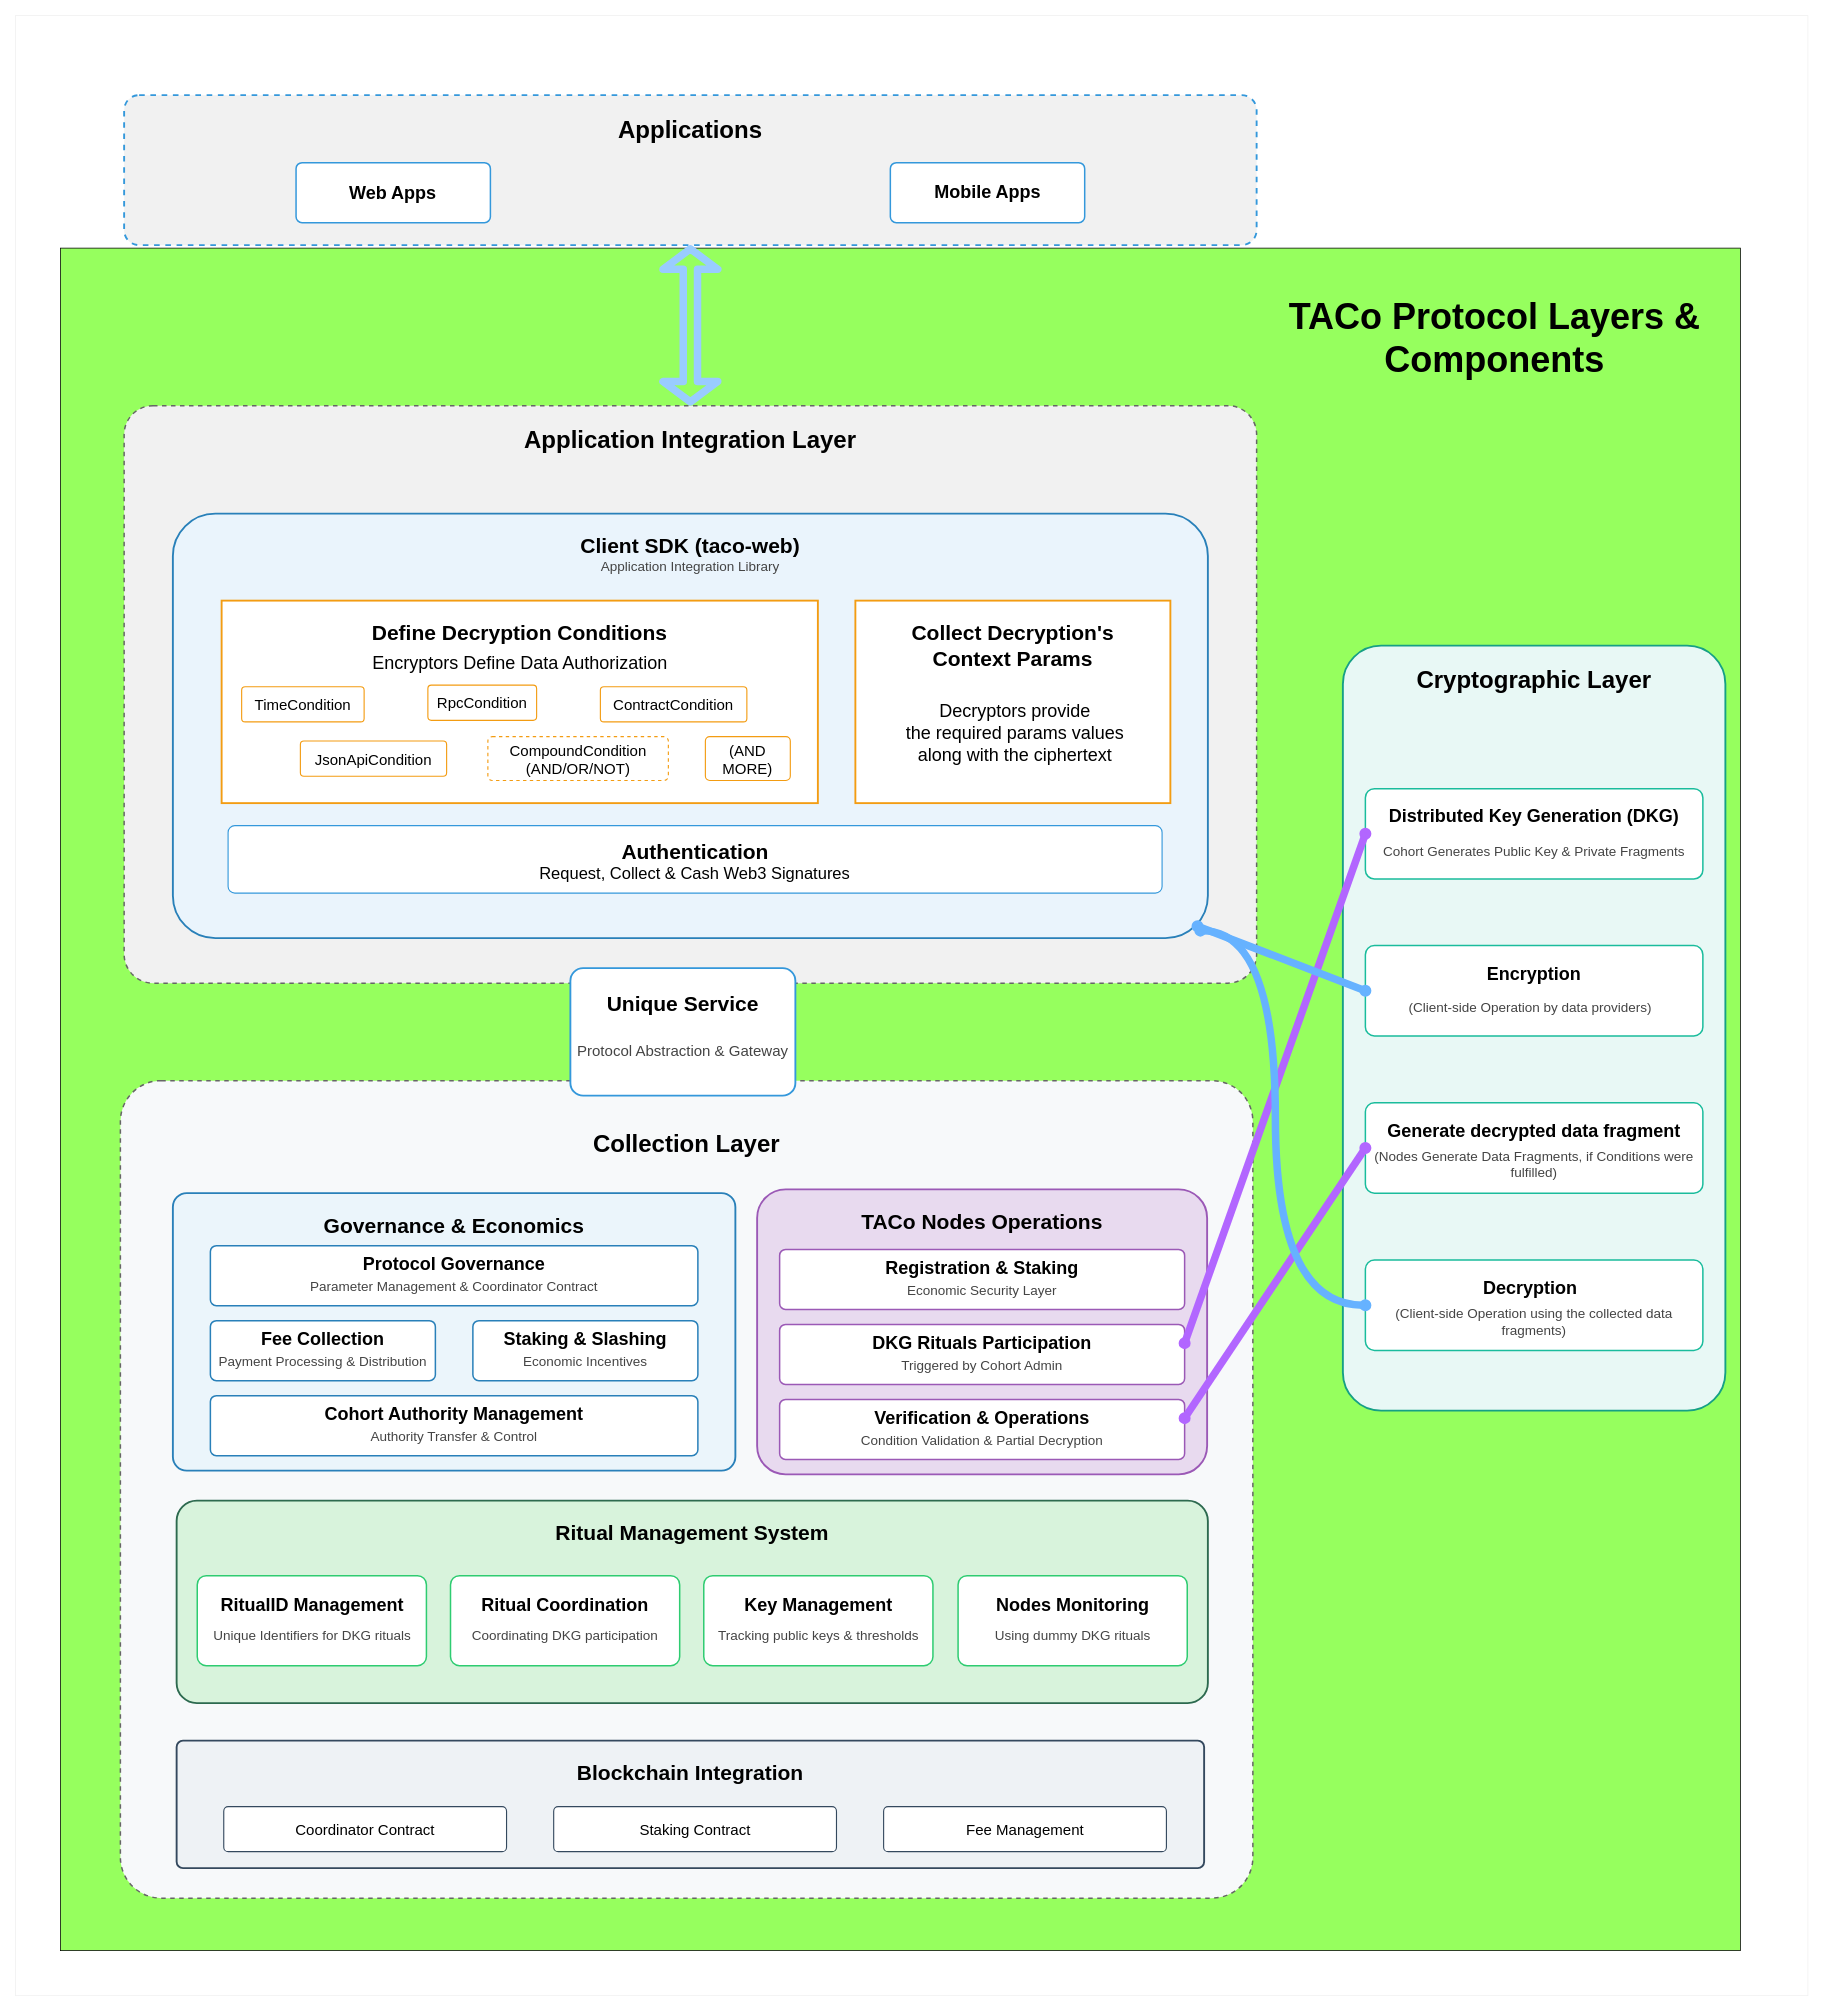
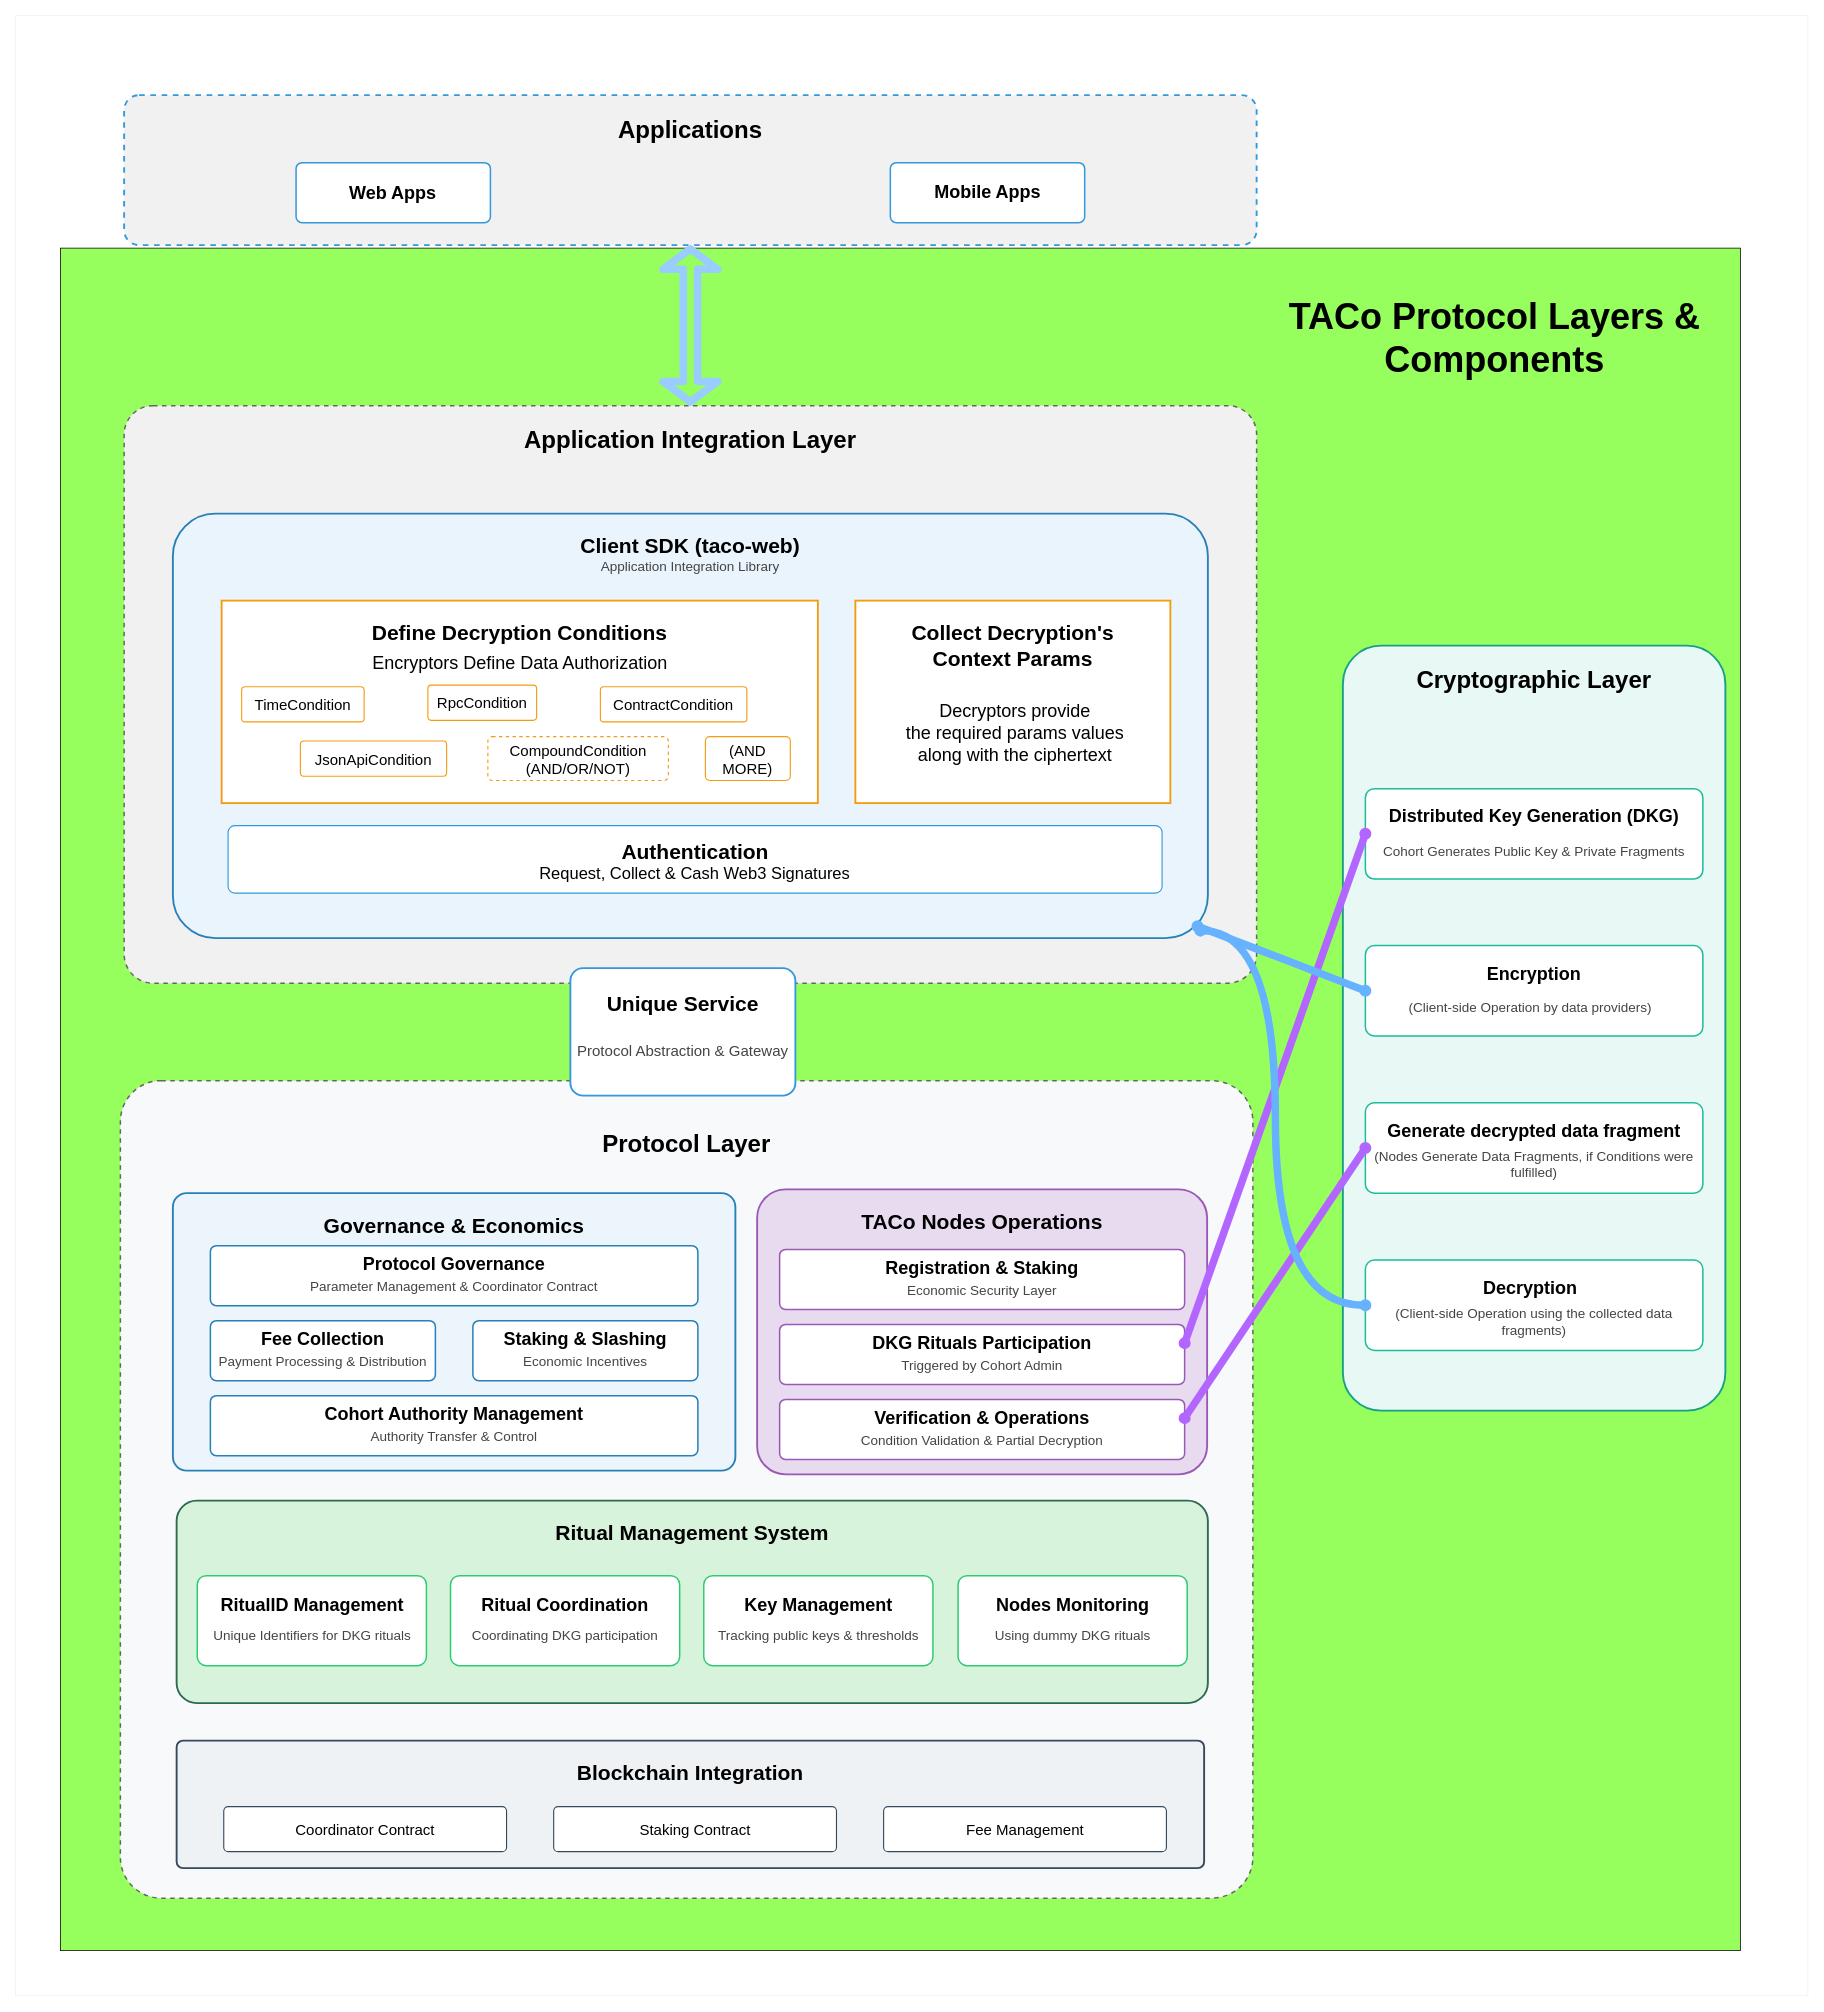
(687, 1115) -> (687, 1115)
